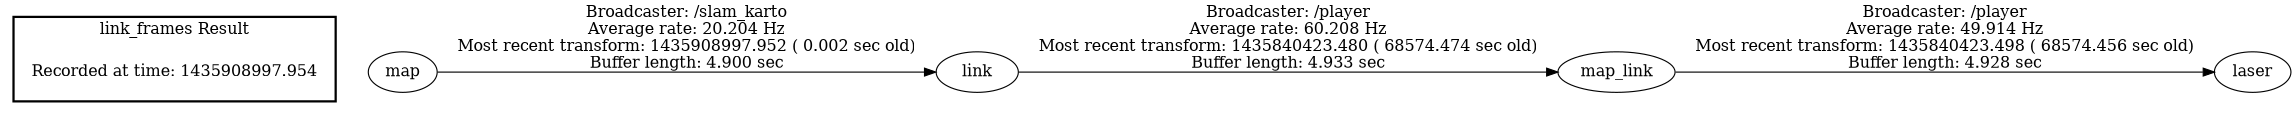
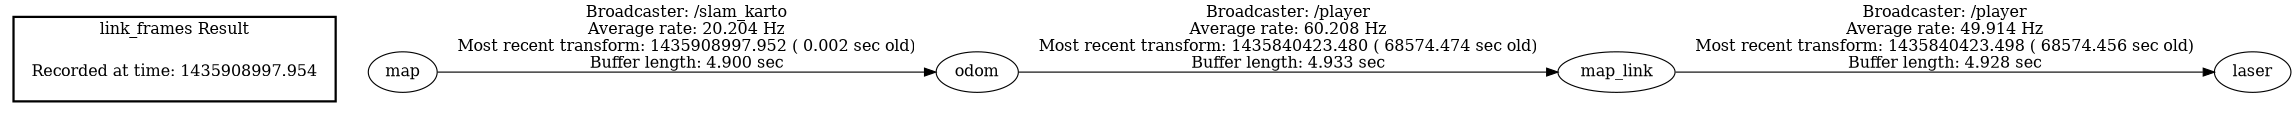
(977, 72) -> (977, 72)
